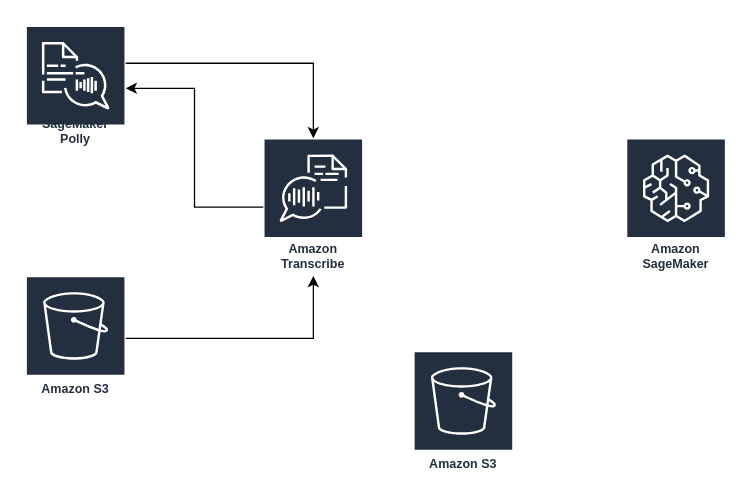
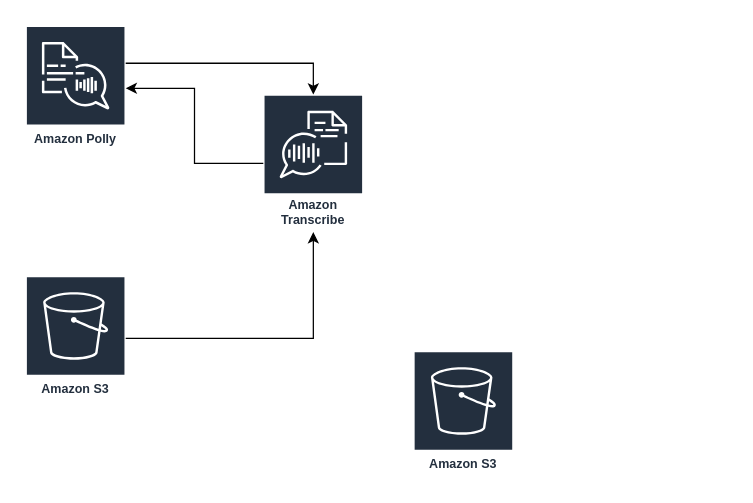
(76, 131) -> (76, 138)
(313, 207) -> (313, 163)
(676, 207) -> none
